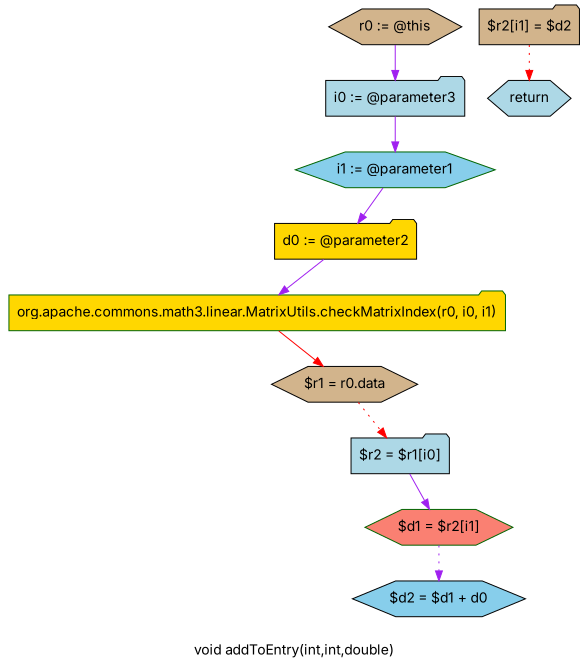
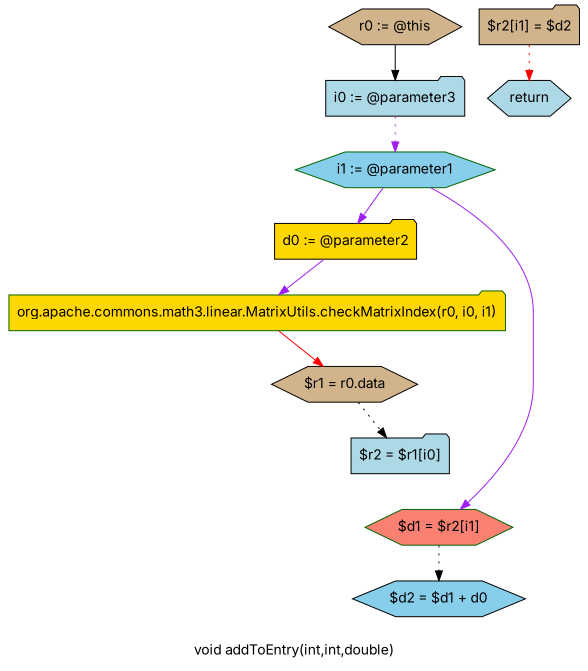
(395, 58) -> (395, 58)
(395, 129) -> (395, 129)
(369, 416) -> (369, 416)
(417, 487) -> (533, 333)
(439, 558) -> (439, 558)
